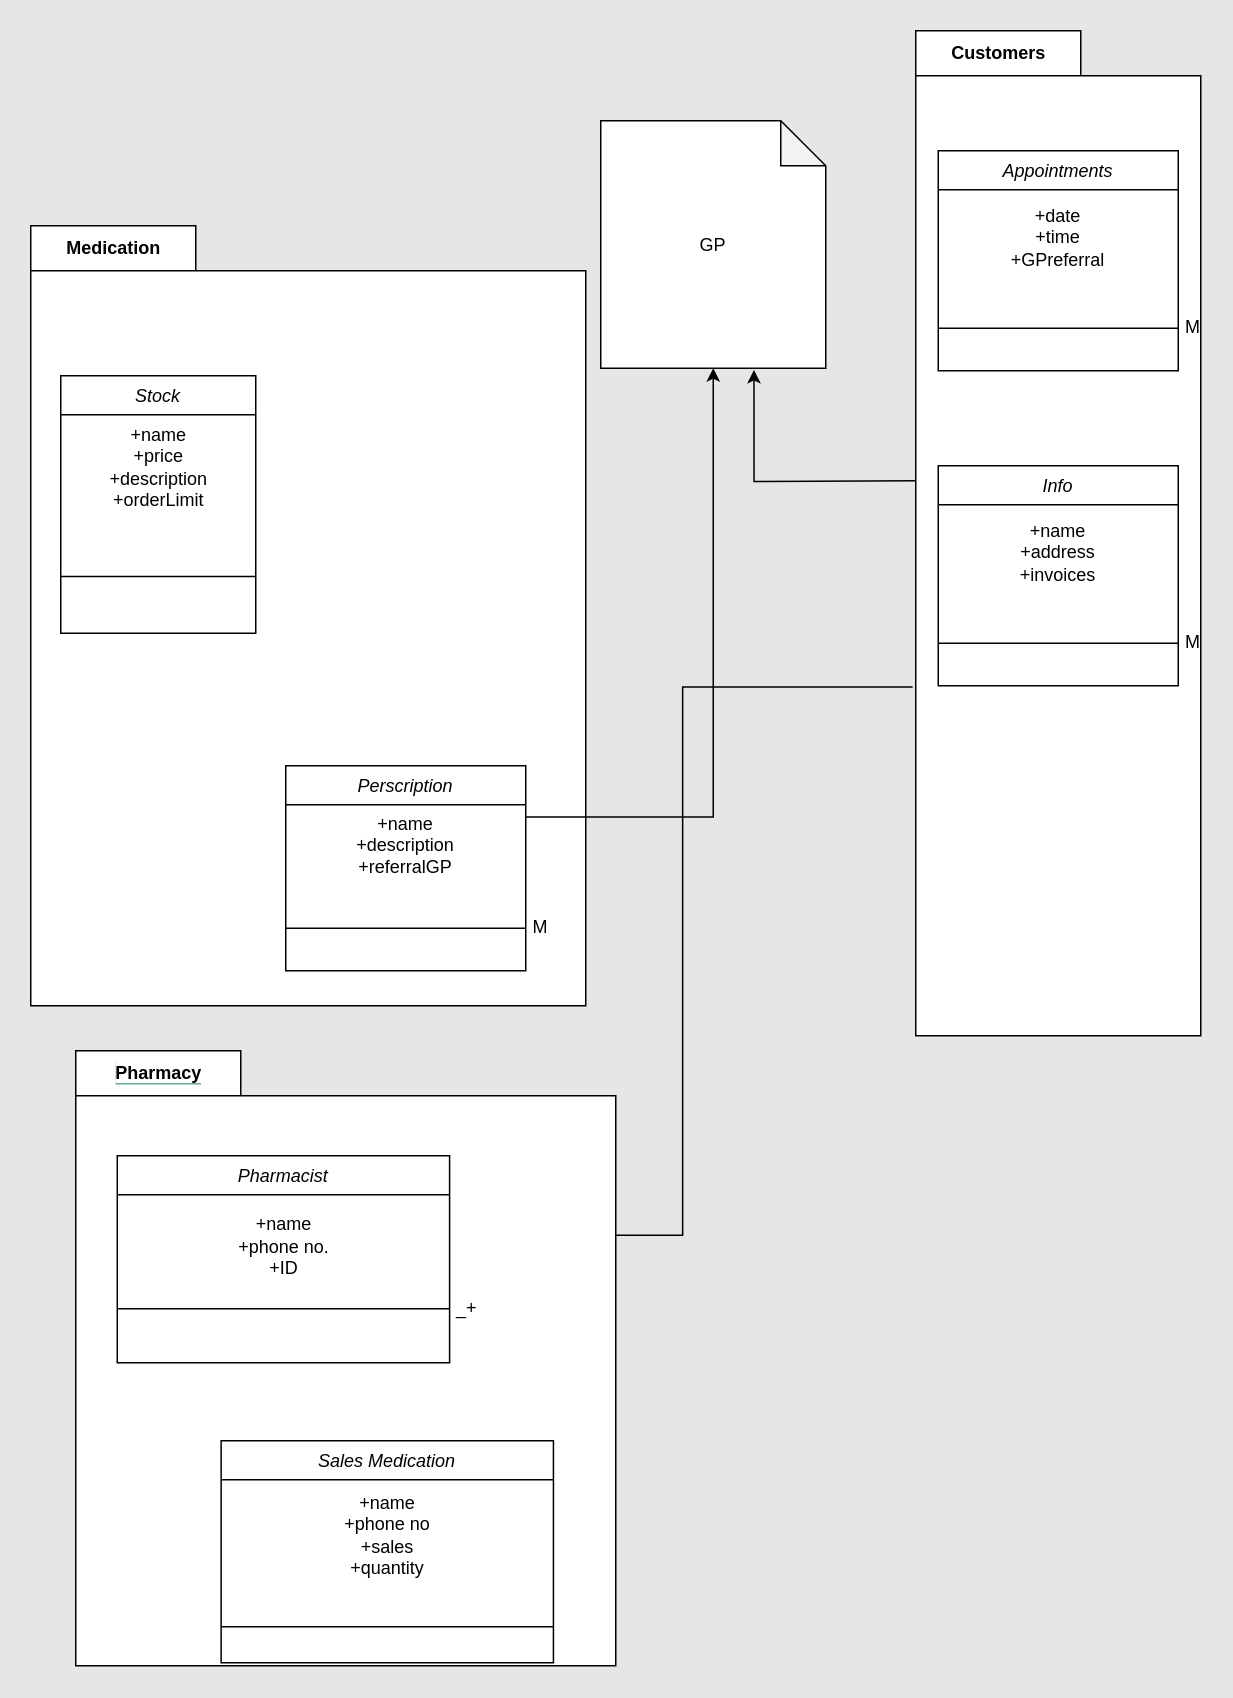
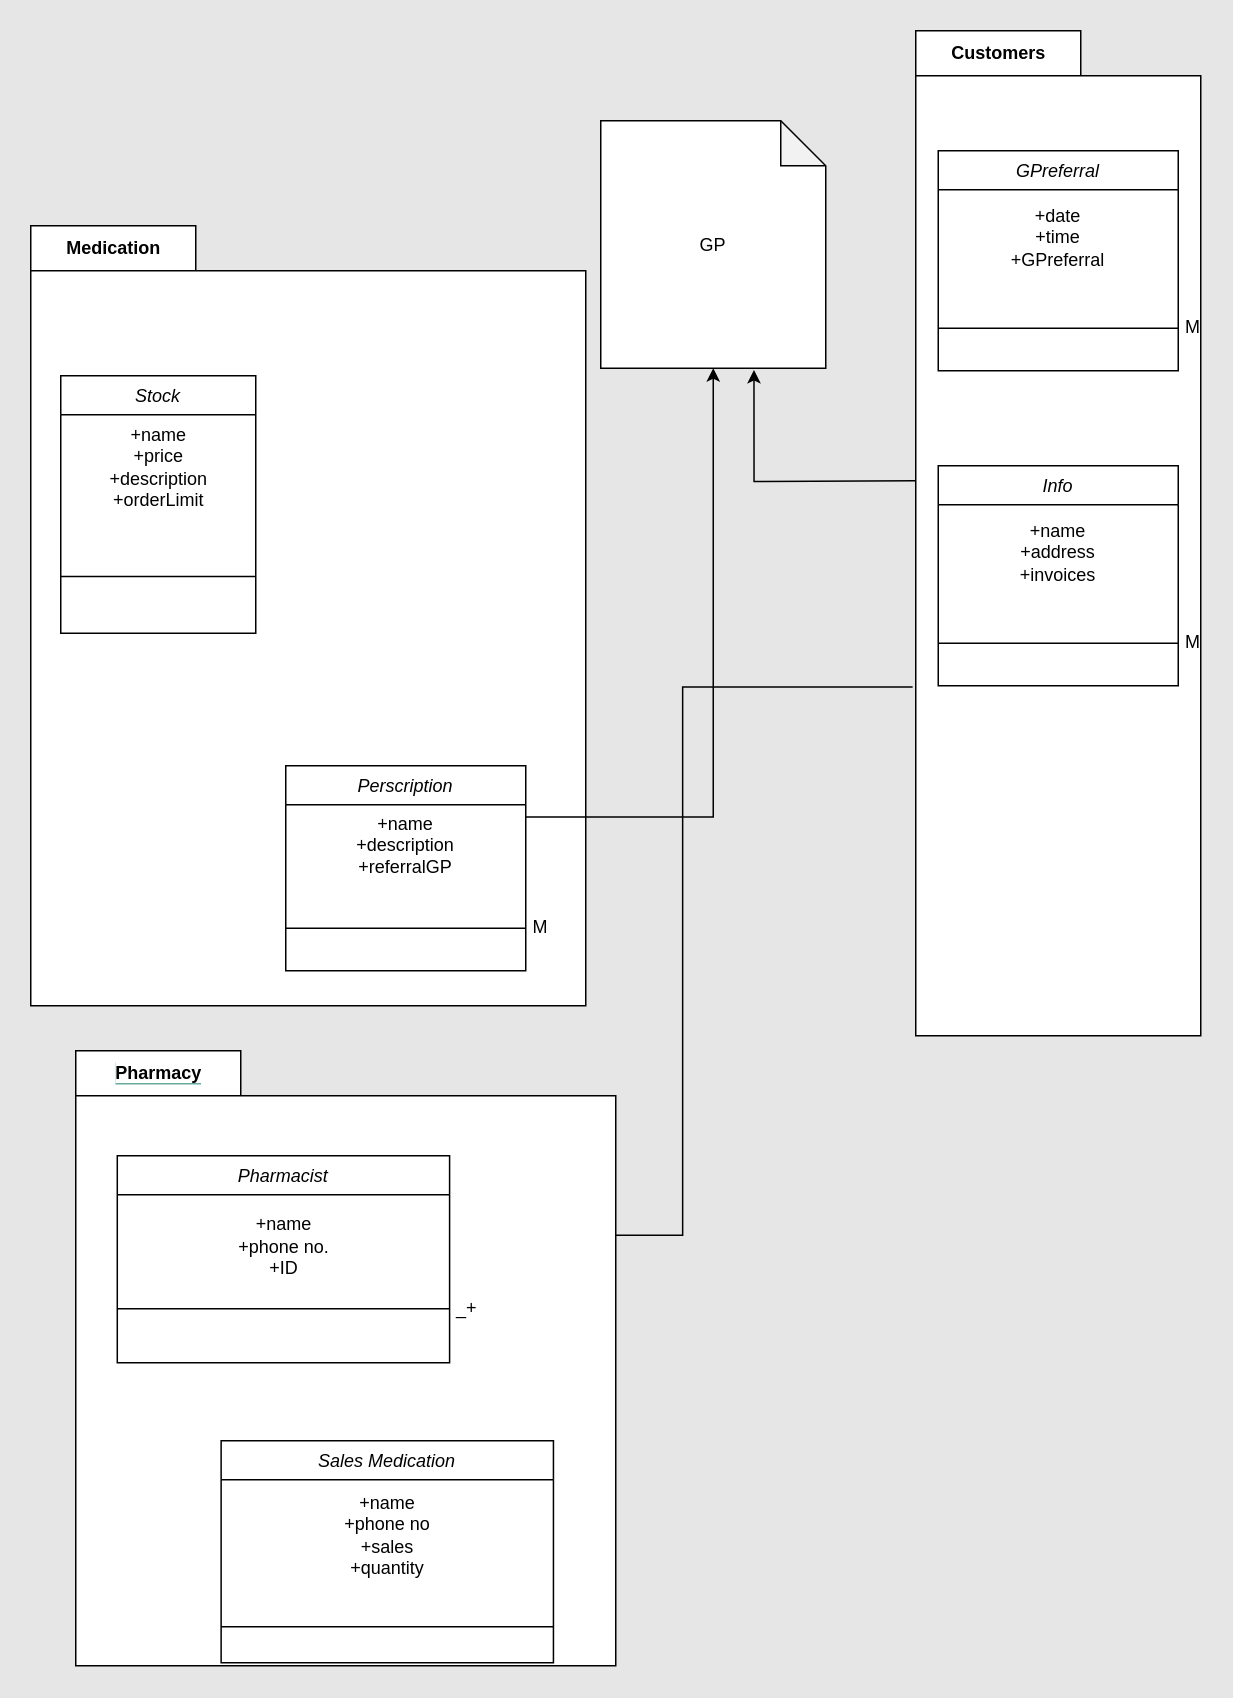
(1058, 171) -> (1058, 171)
